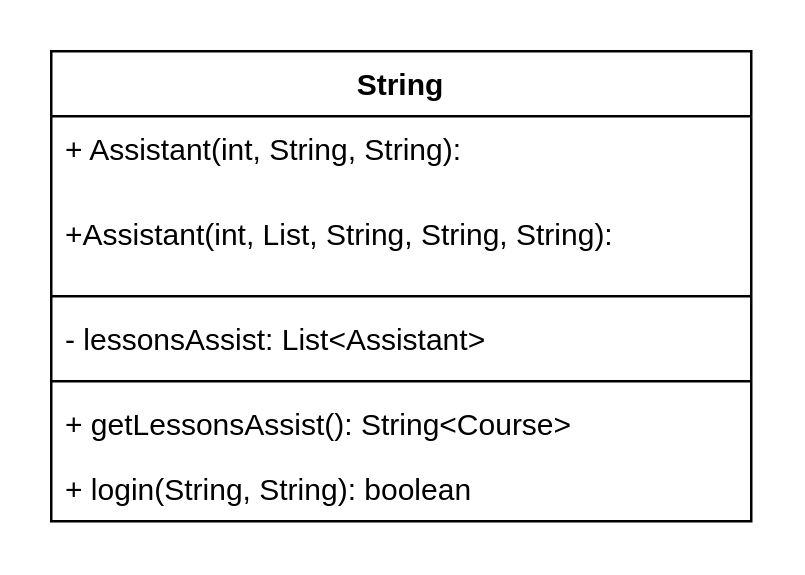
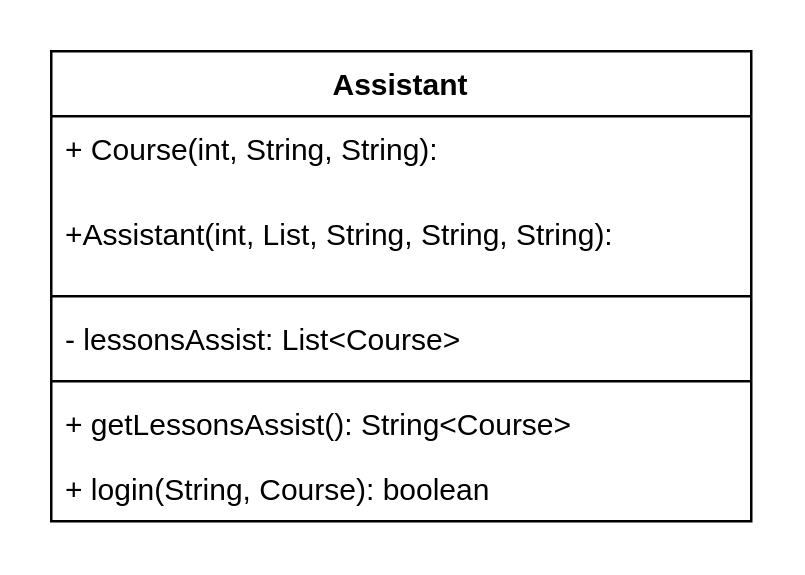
(401, 87) -> (401, 87)
(304, 152) -> (283, 152)
(308, 342) -> (286, 342)
(296, 492) -> (300, 492)
